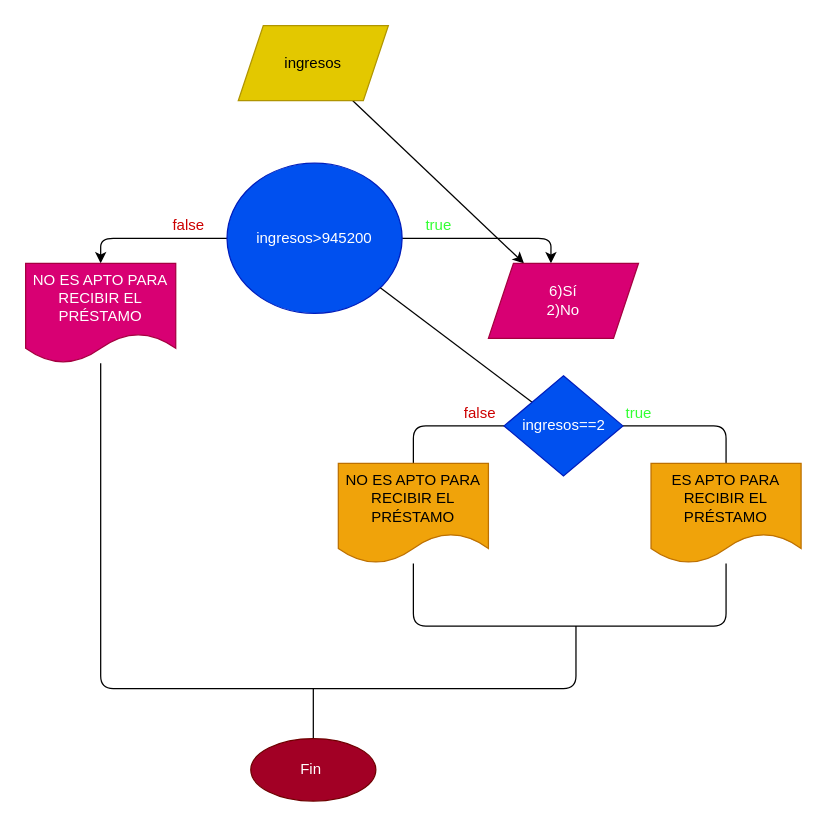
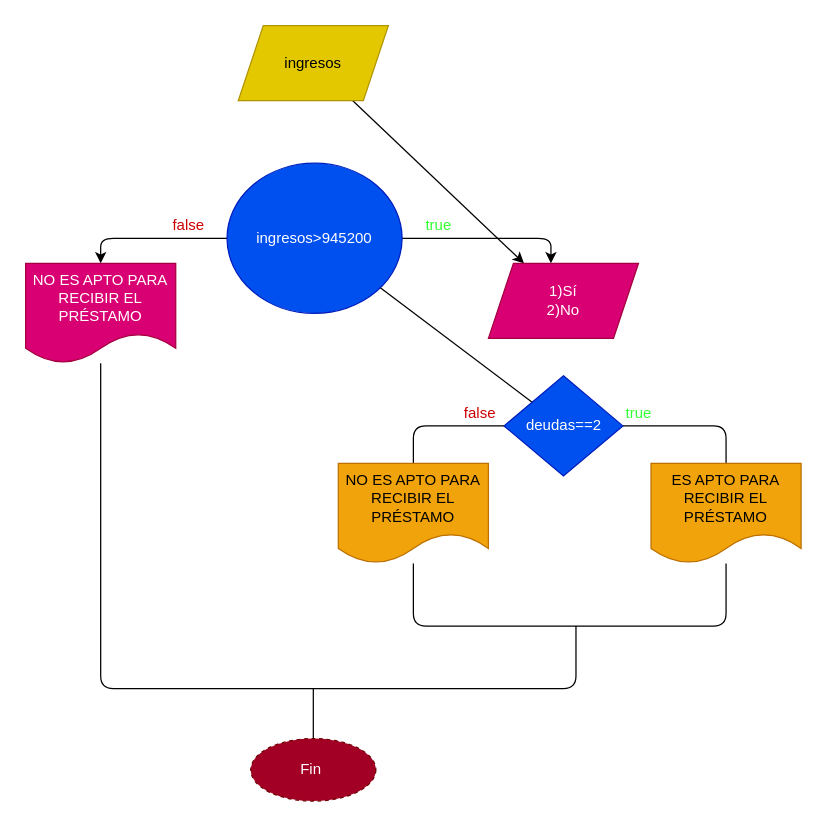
(563, 301) -> (563, 301)
(564, 426) -> (564, 426)
(313, 769) -> (313, 769)
